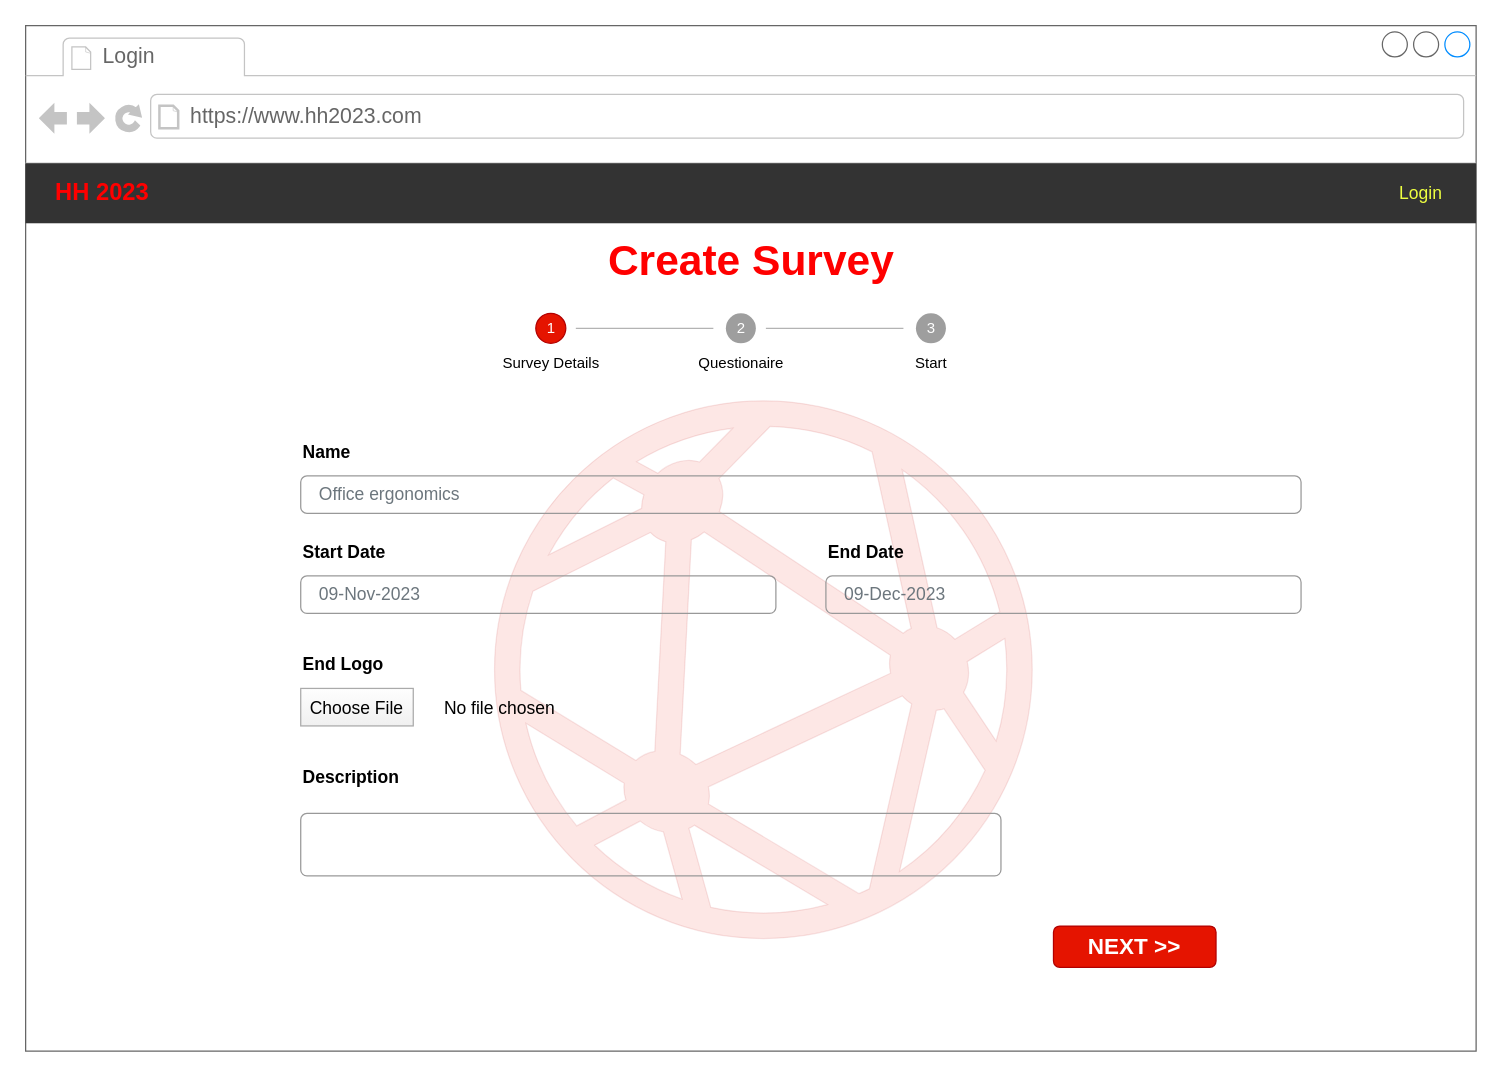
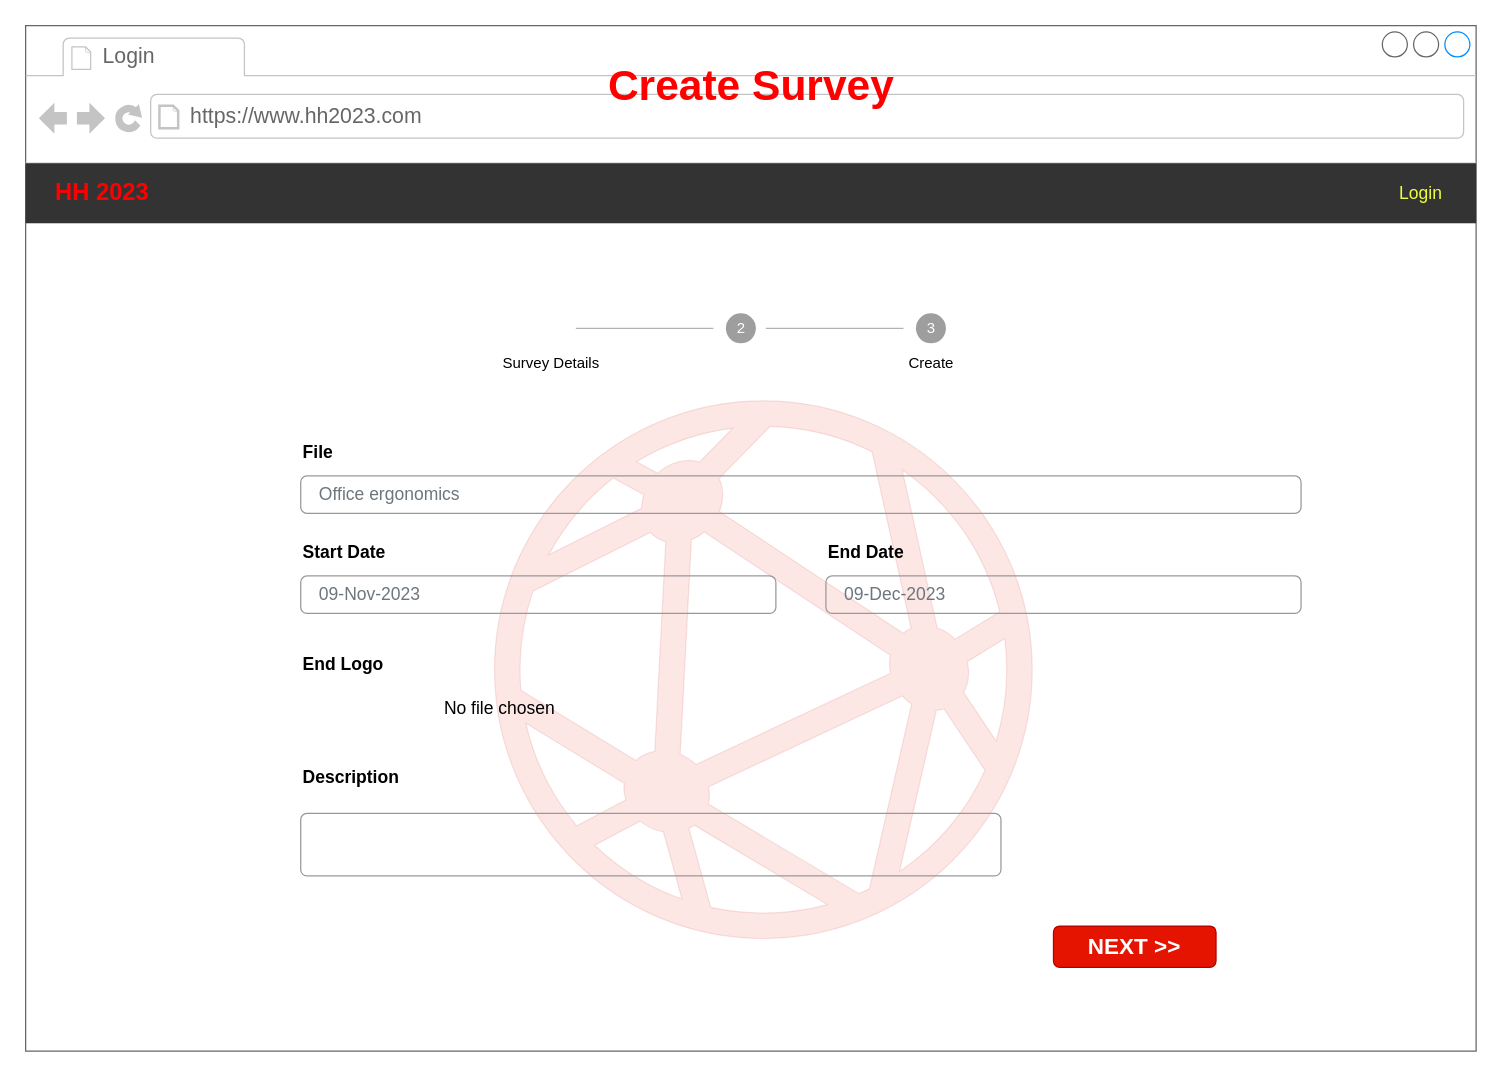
(751, 261) -> (751, 86)
(551, 328) -> none
(741, 363) -> none
(931, 363) -> (931, 363)
(322, 452) -> (318, 452)
(357, 707) -> none
